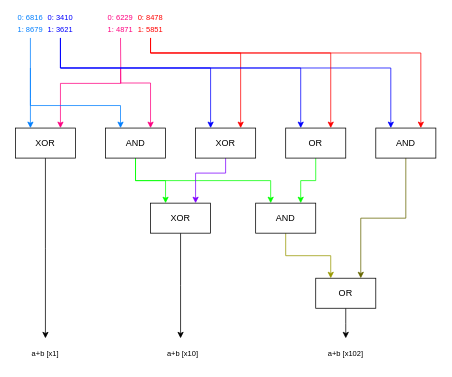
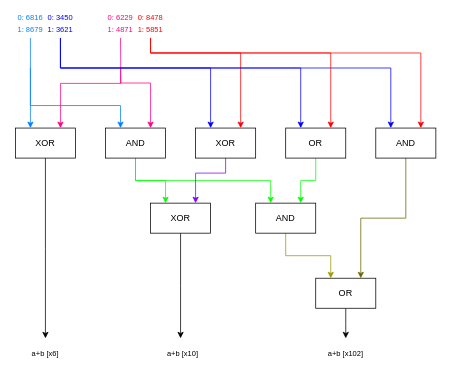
(60, 23) -> (60, 23)
(45, 353) -> (45, 353)
